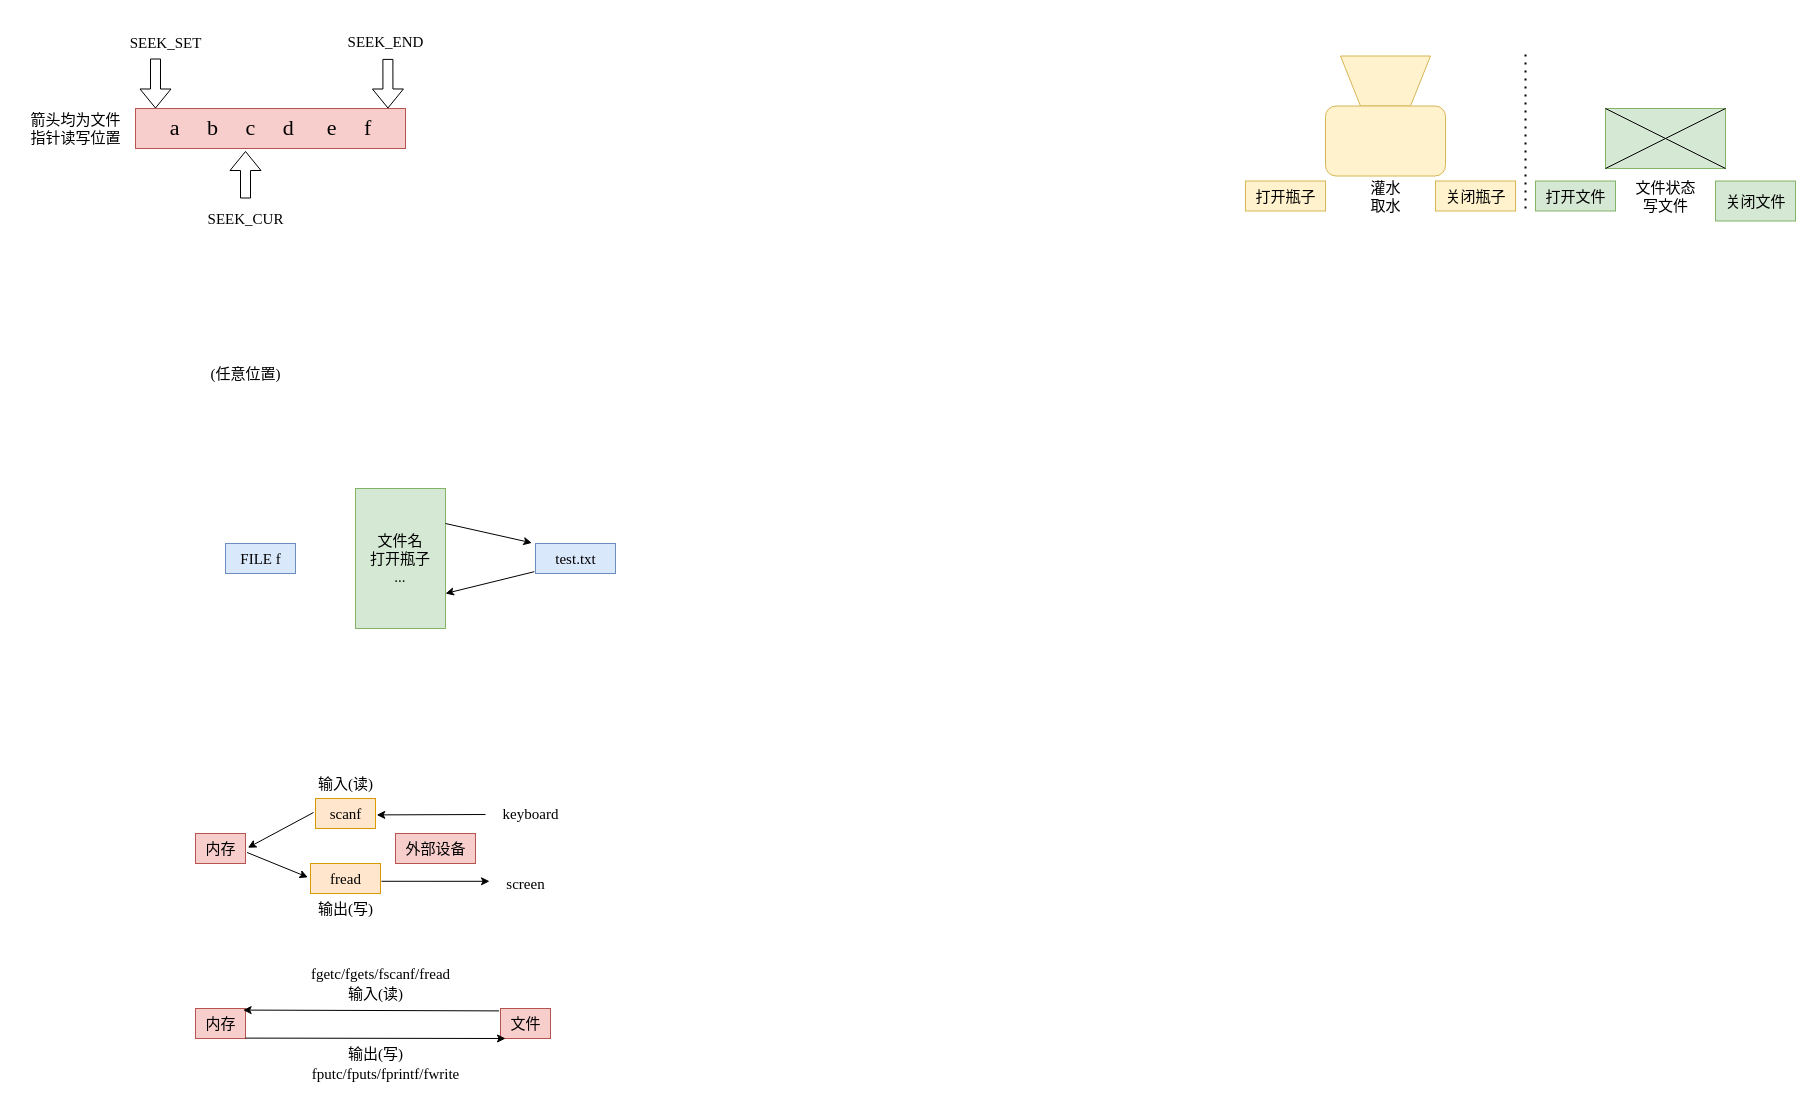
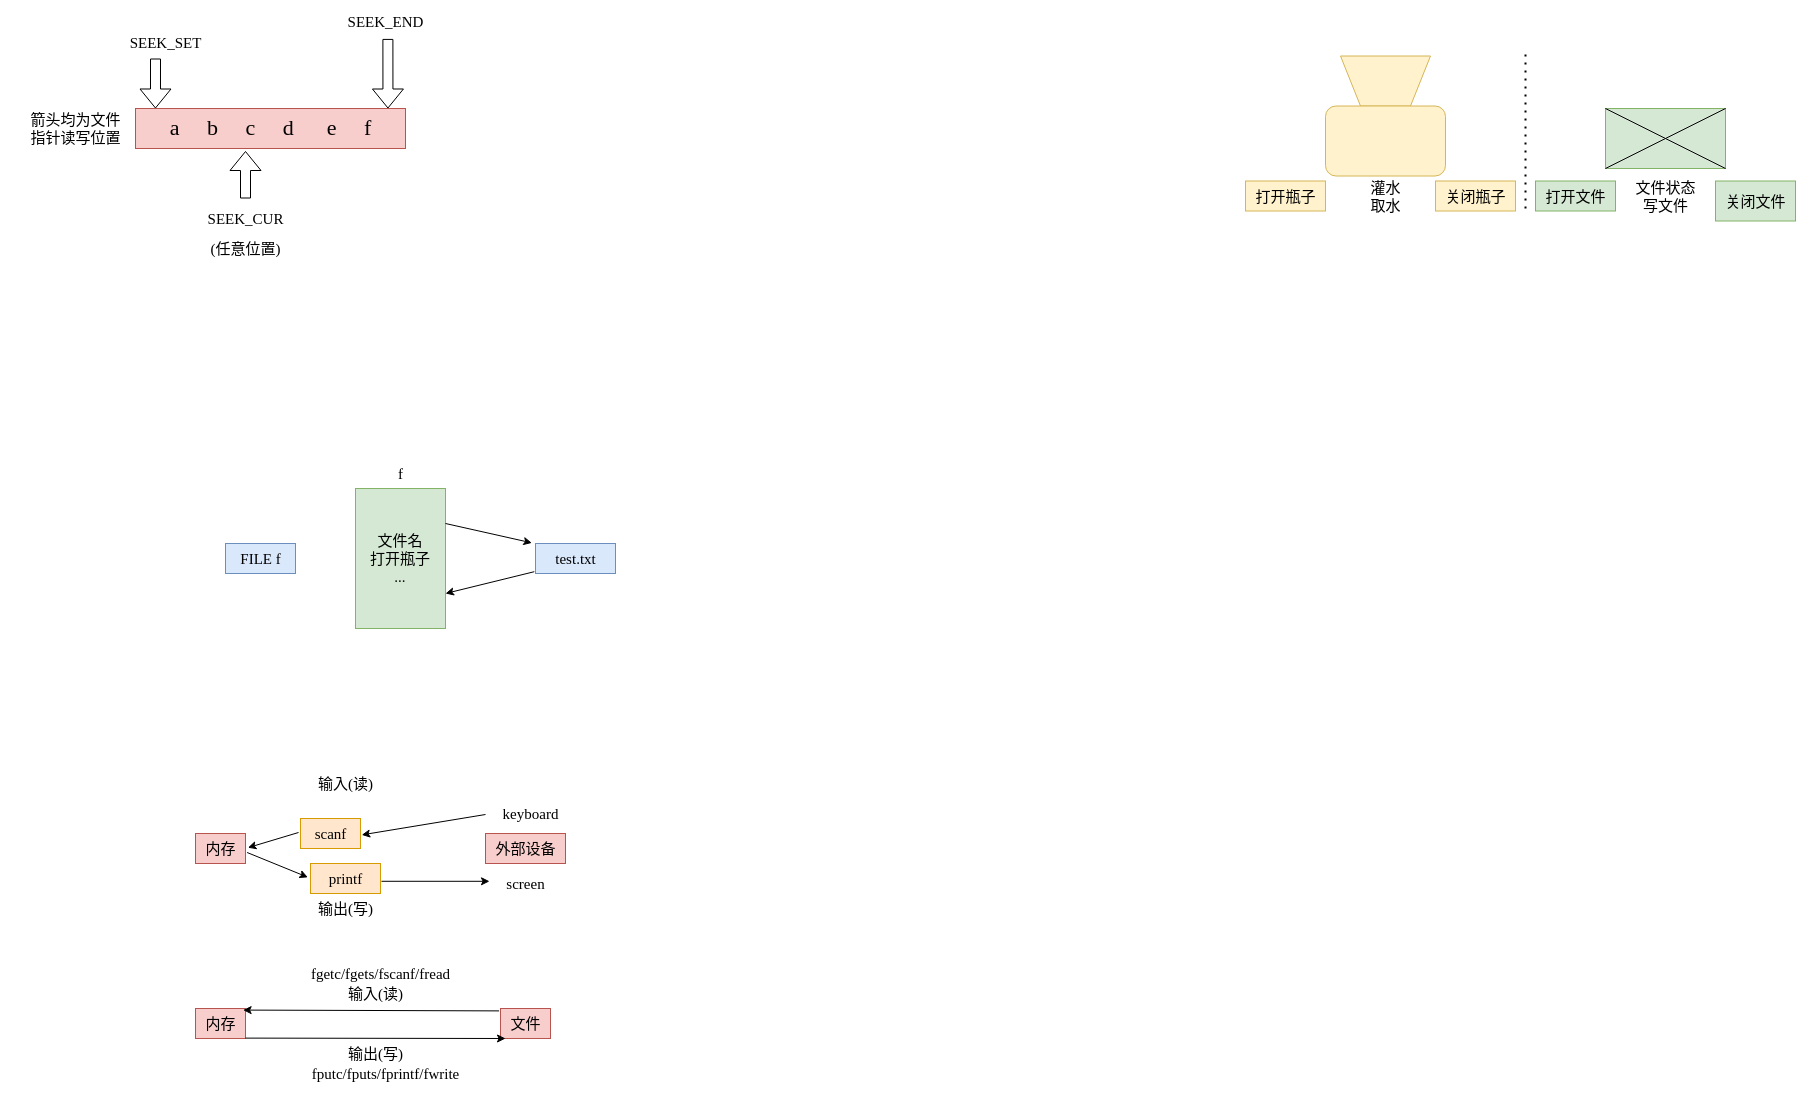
(386, 41) -> (386, 21)
(246, 374) -> (246, 249)
none -> (401, 474)
(346, 814) -> (331, 834)
(436, 849) -> (526, 849)
(346, 879) -> (346, 879)
